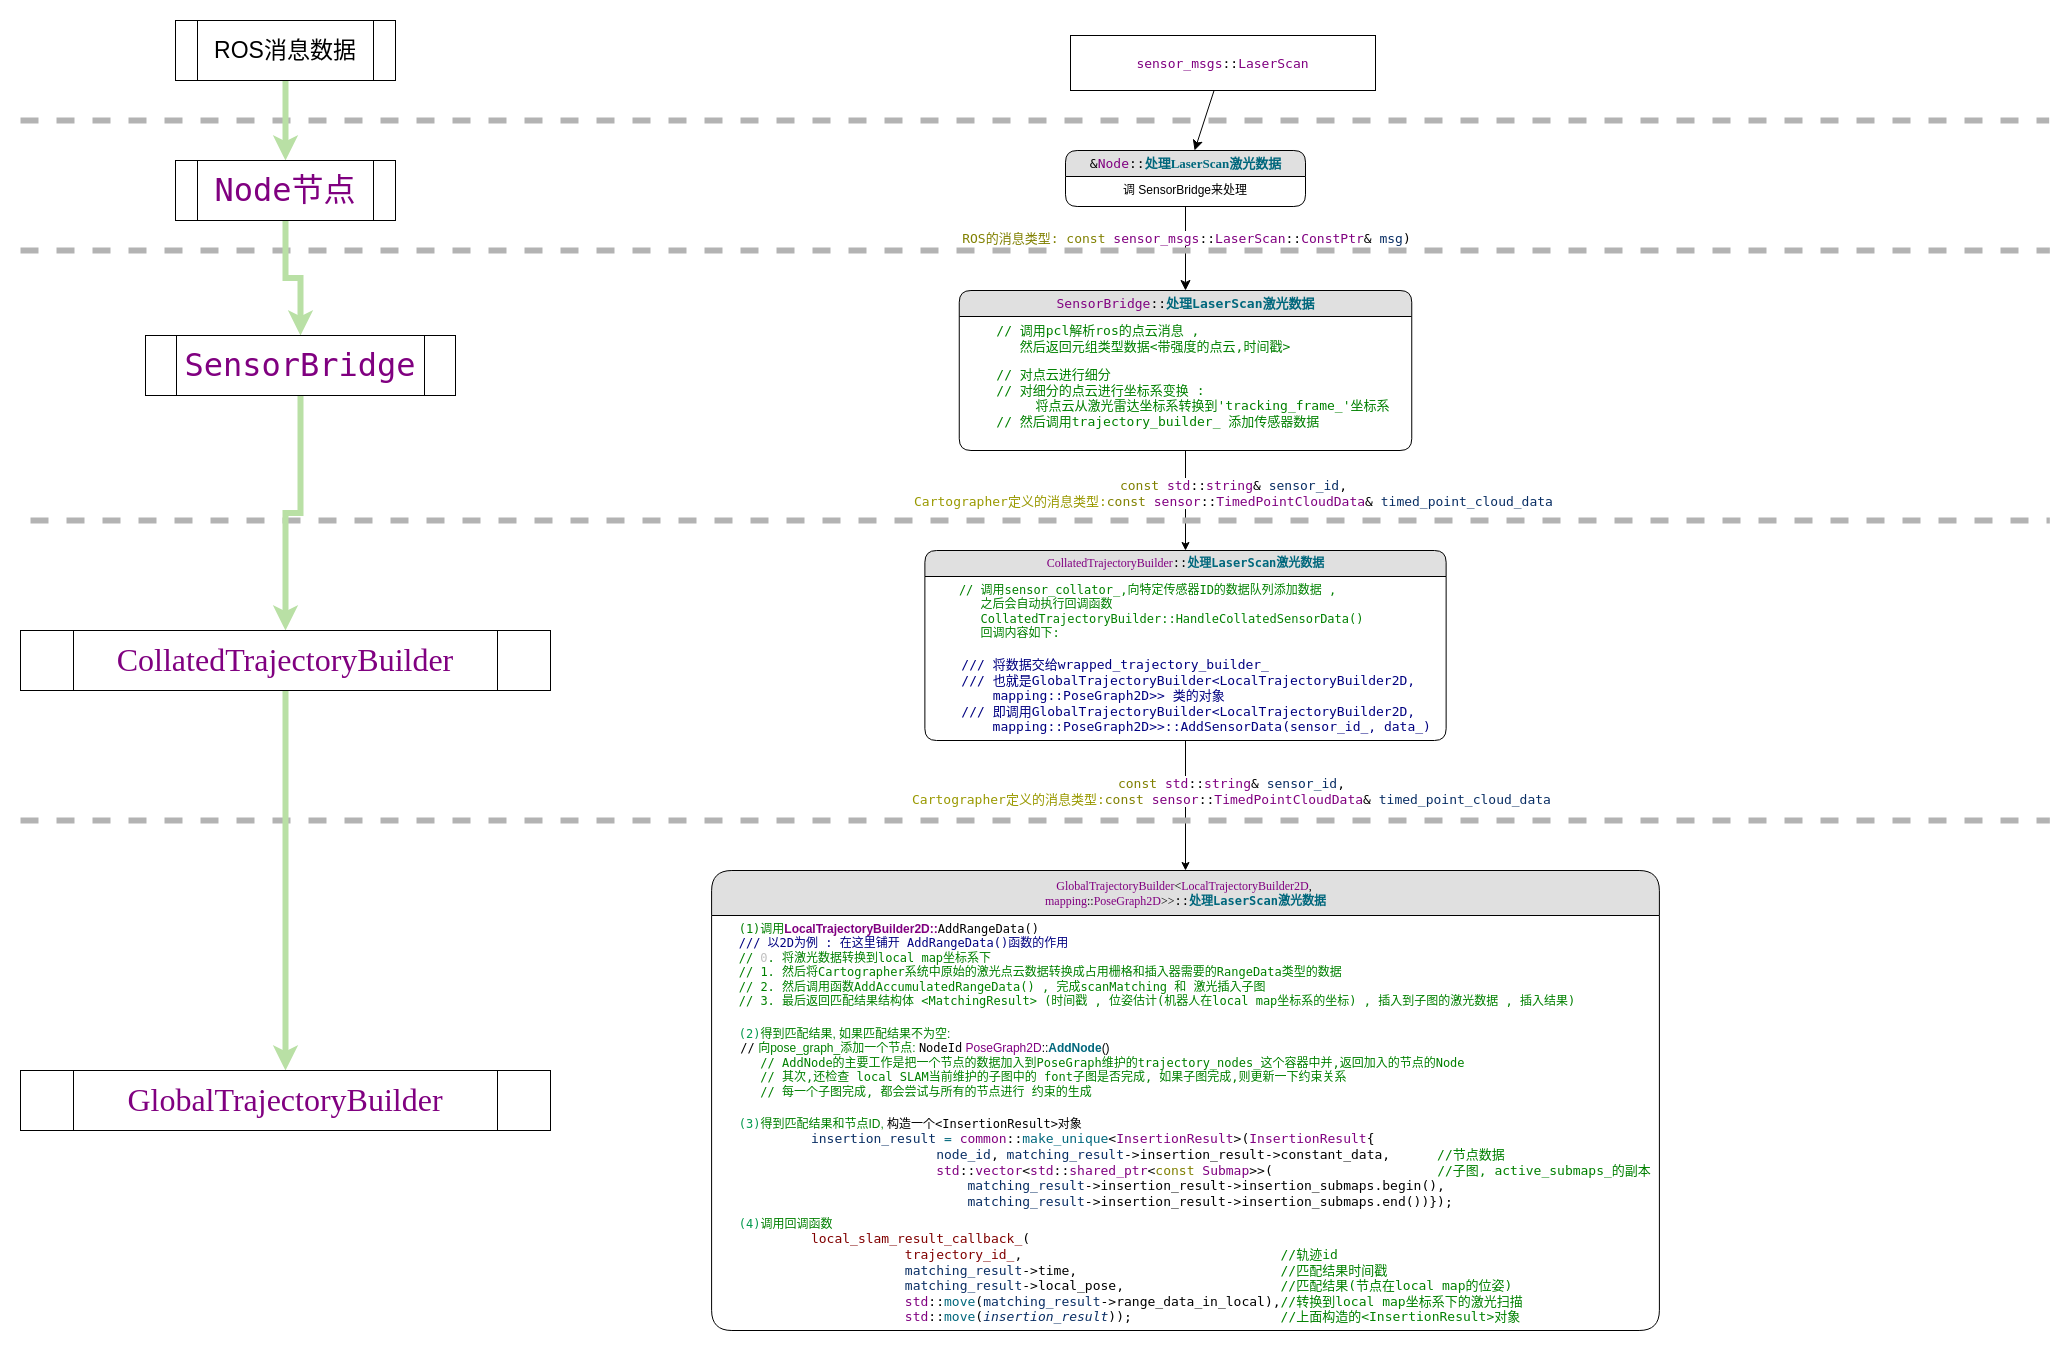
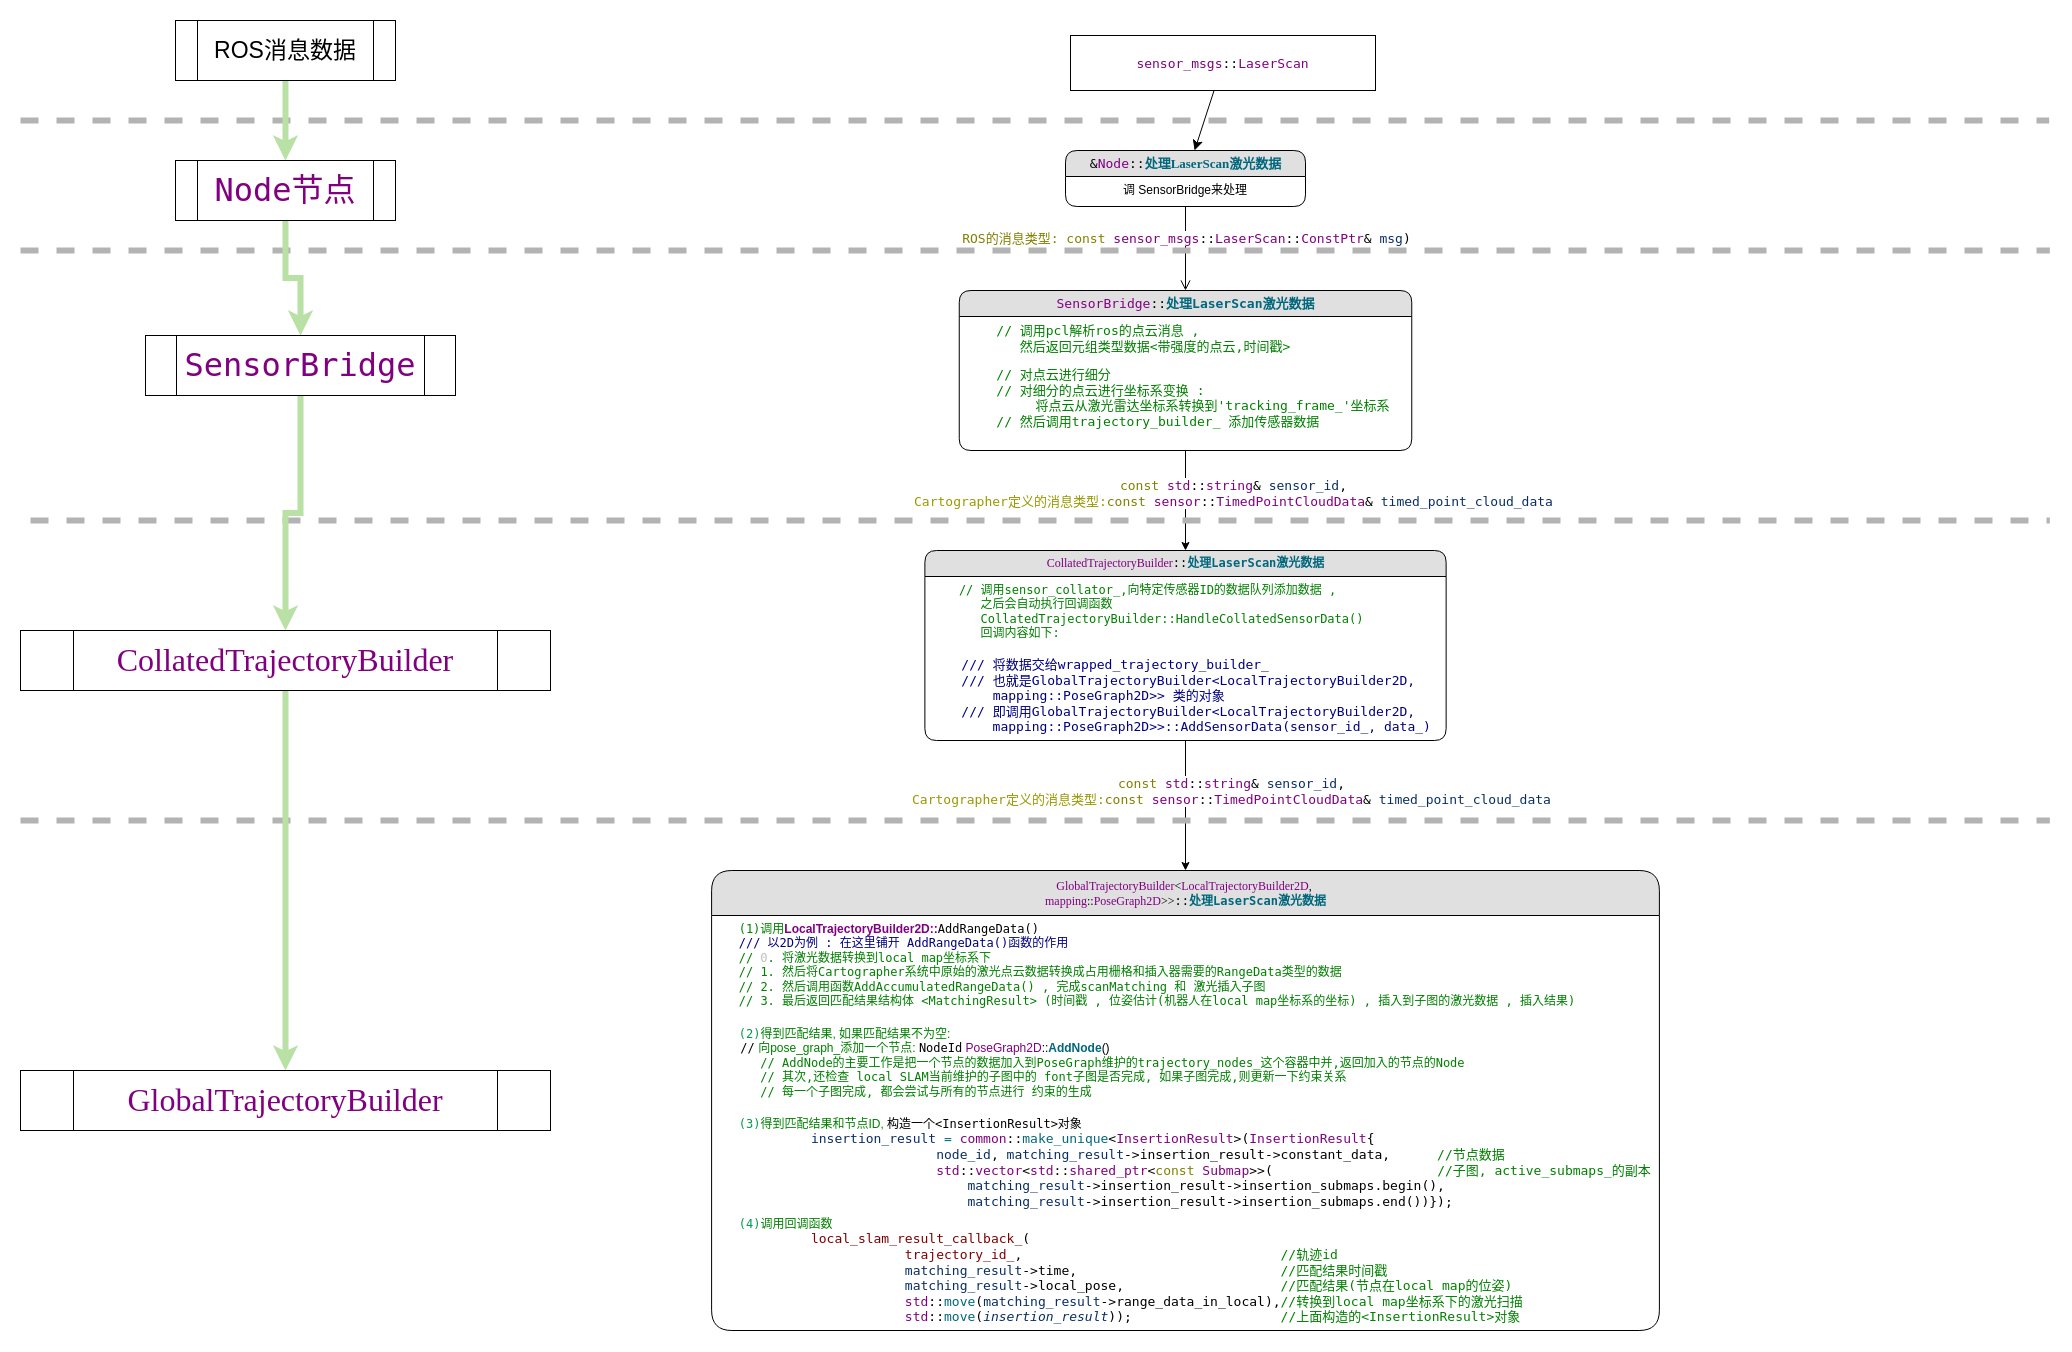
(1186, 281) -> (1186, 283)
